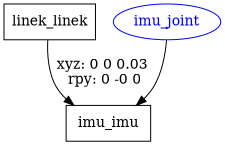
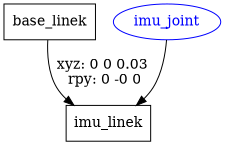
(50, 22) -> (50, 22)
(108, 123) -> (108, 123)
